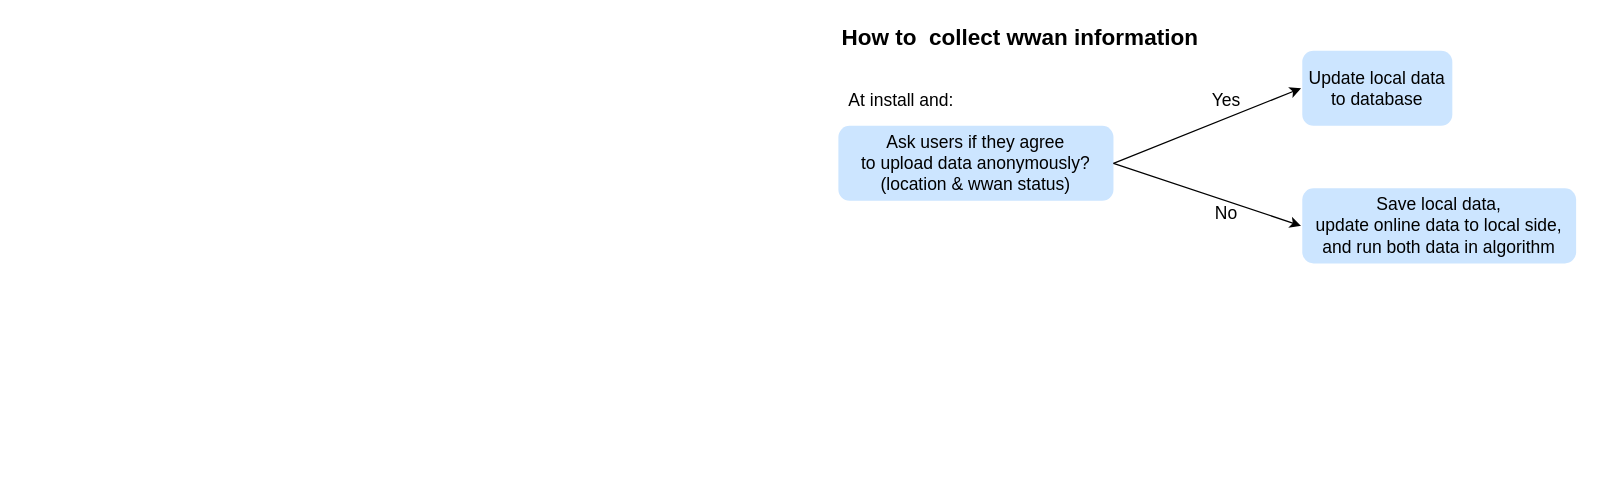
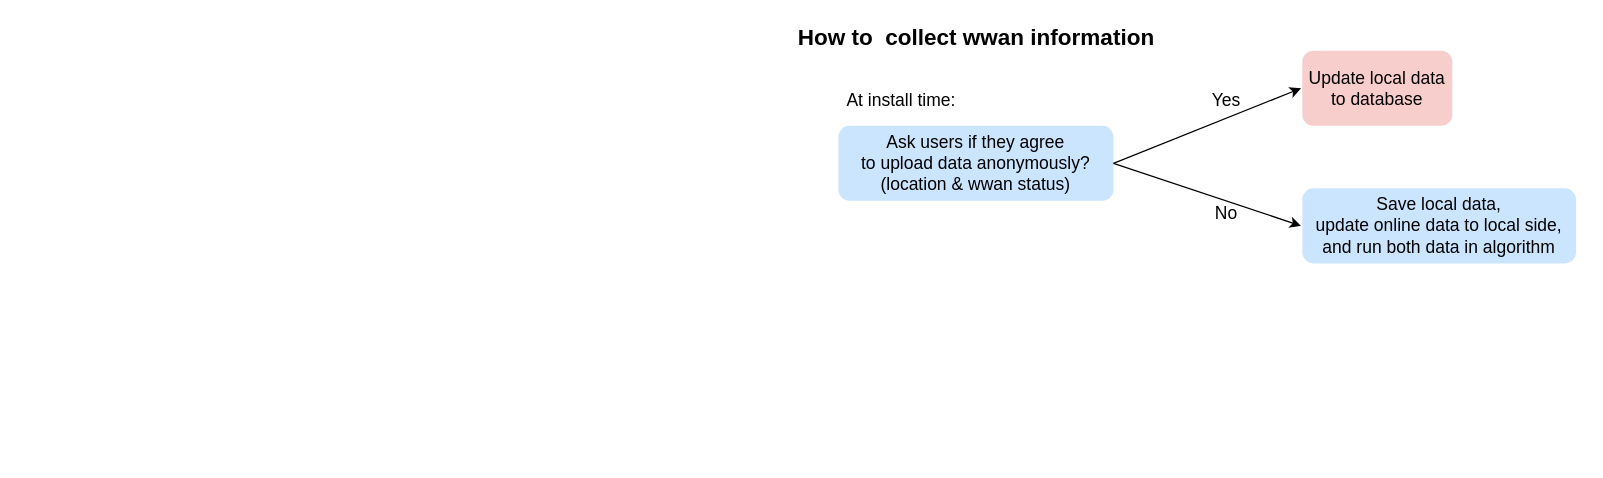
(1019, 38) -> (976, 38)
(1377, 88) -> (1377, 88)
(901, 101) -> (901, 101)
